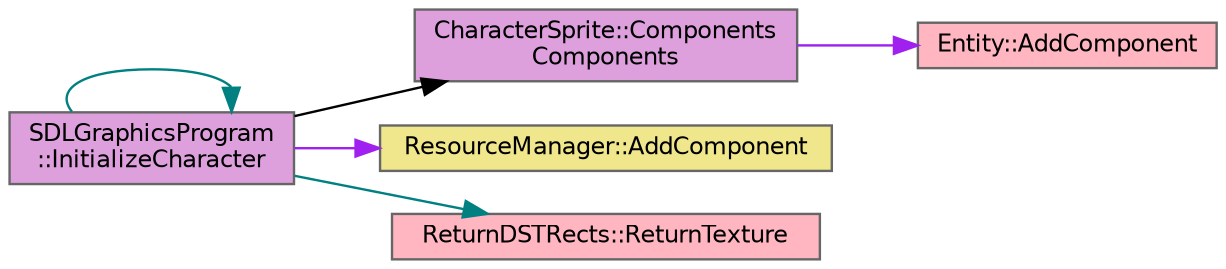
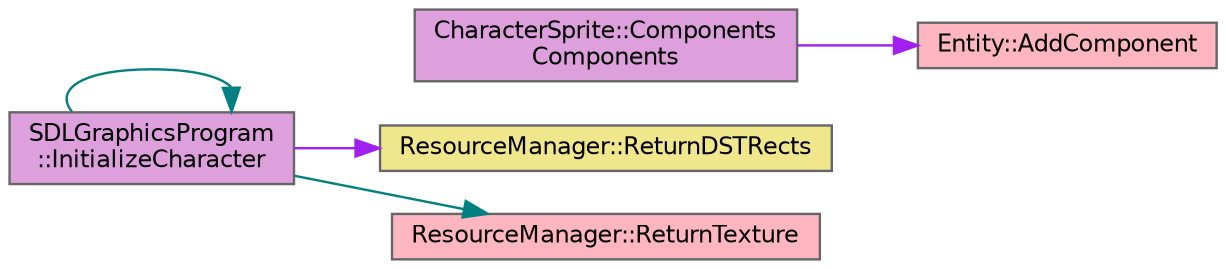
(359, 101) -> none
(606, 148) -> (606, 148)
(606, 237) -> (606, 237)
